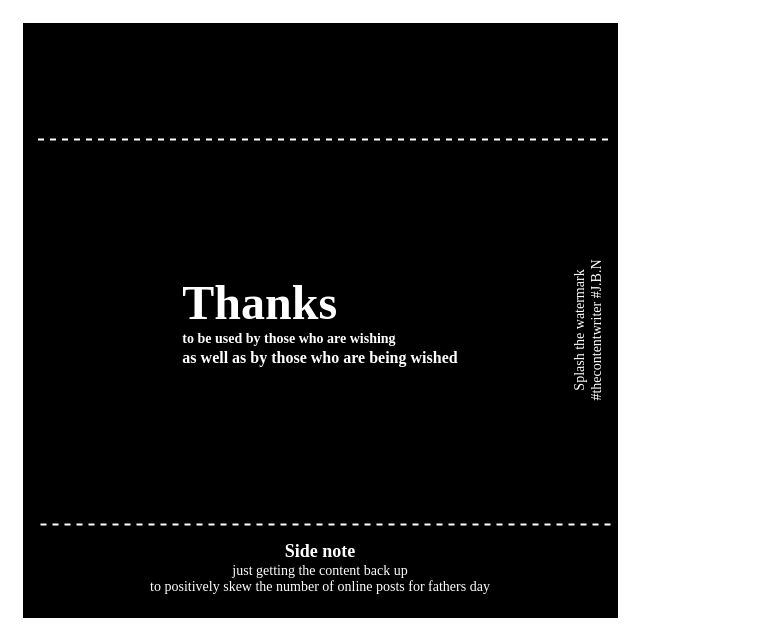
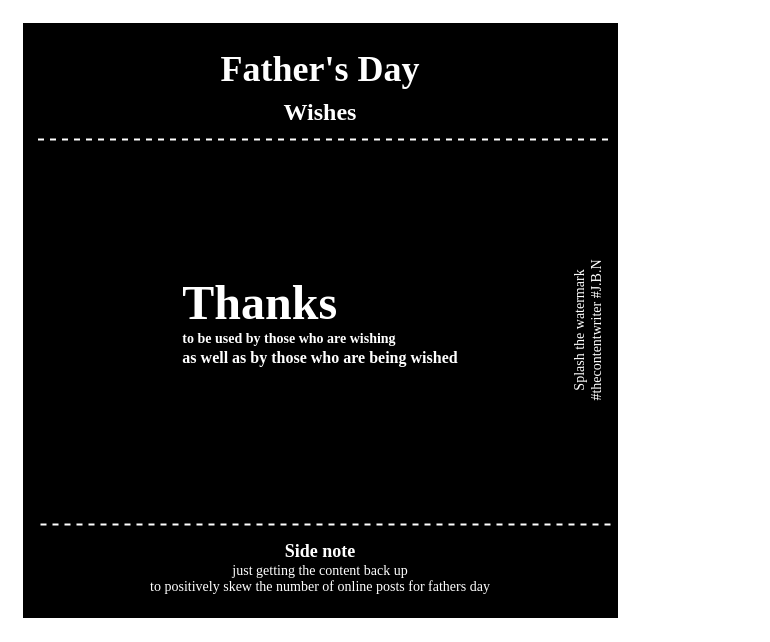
none -> (321, 70)
none -> (321, 113)
